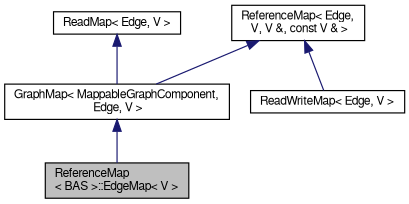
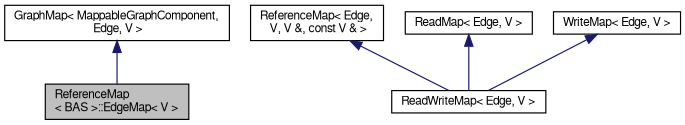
none -> (617, 23)
(117, 65) -> (469, 68)
(202, 65) -> none
